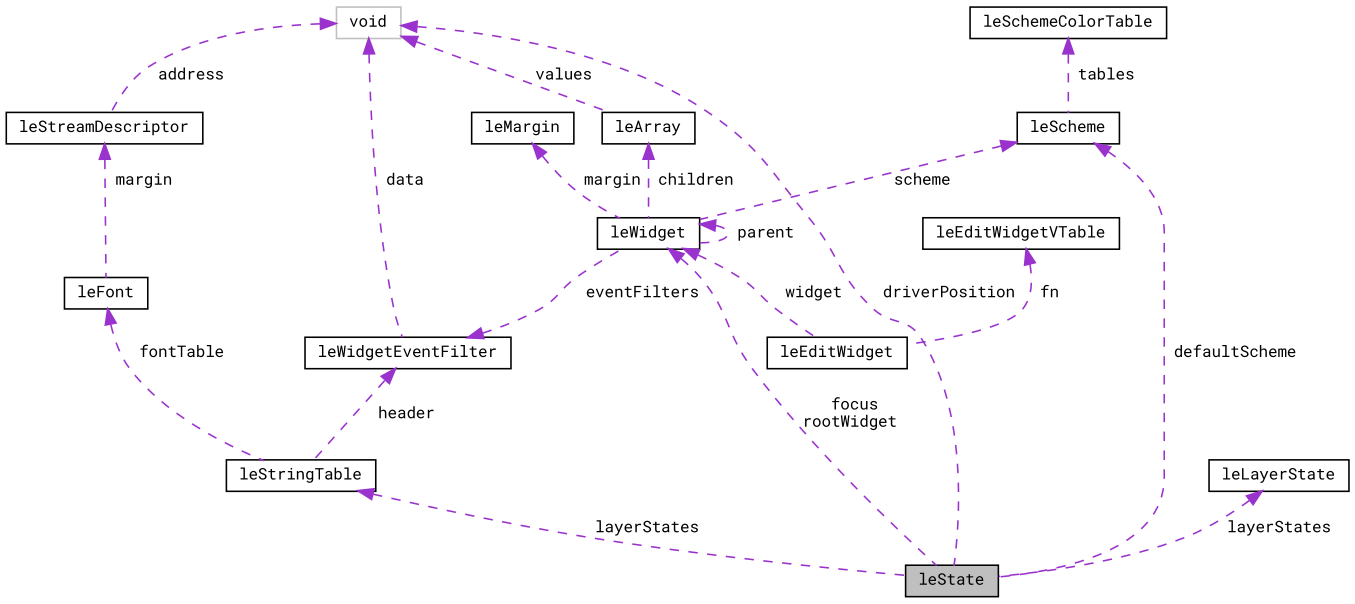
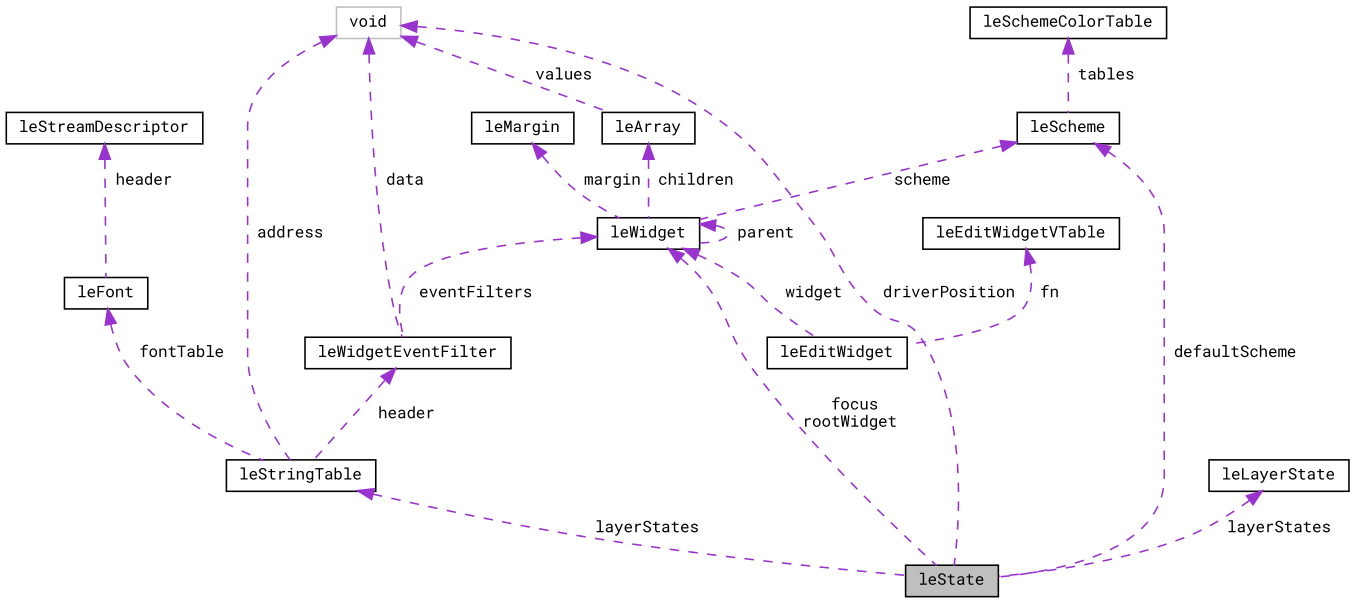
(202, 43) -> (248, 239)
(140, 181) -> (140, 181)
(556, 297) -> (462, 254)
